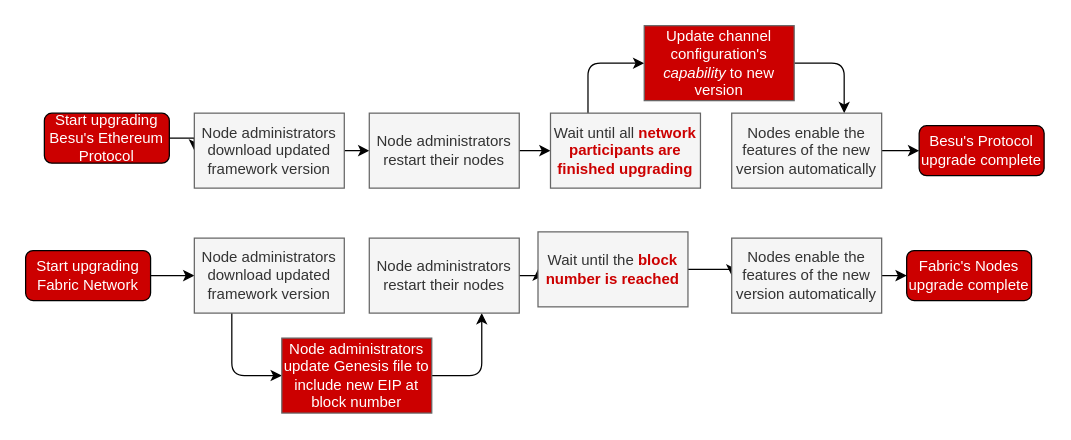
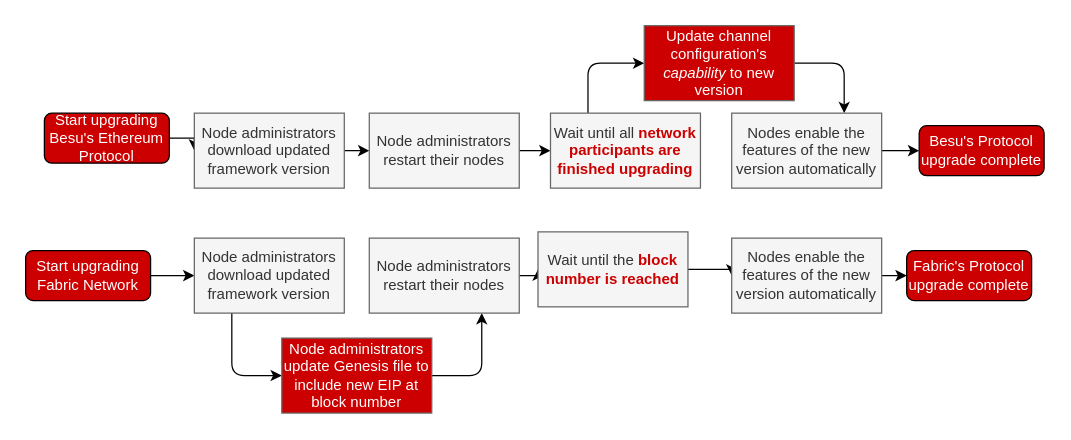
(969, 276) -> (969, 276)
